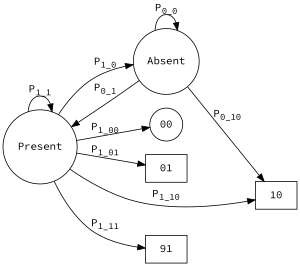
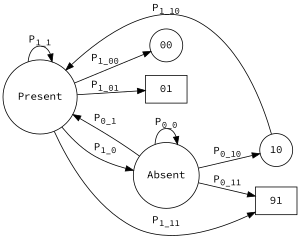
none -> (223, 189)
(276, 195) -> (276, 150)
(155, 205) -> (196, 21)
